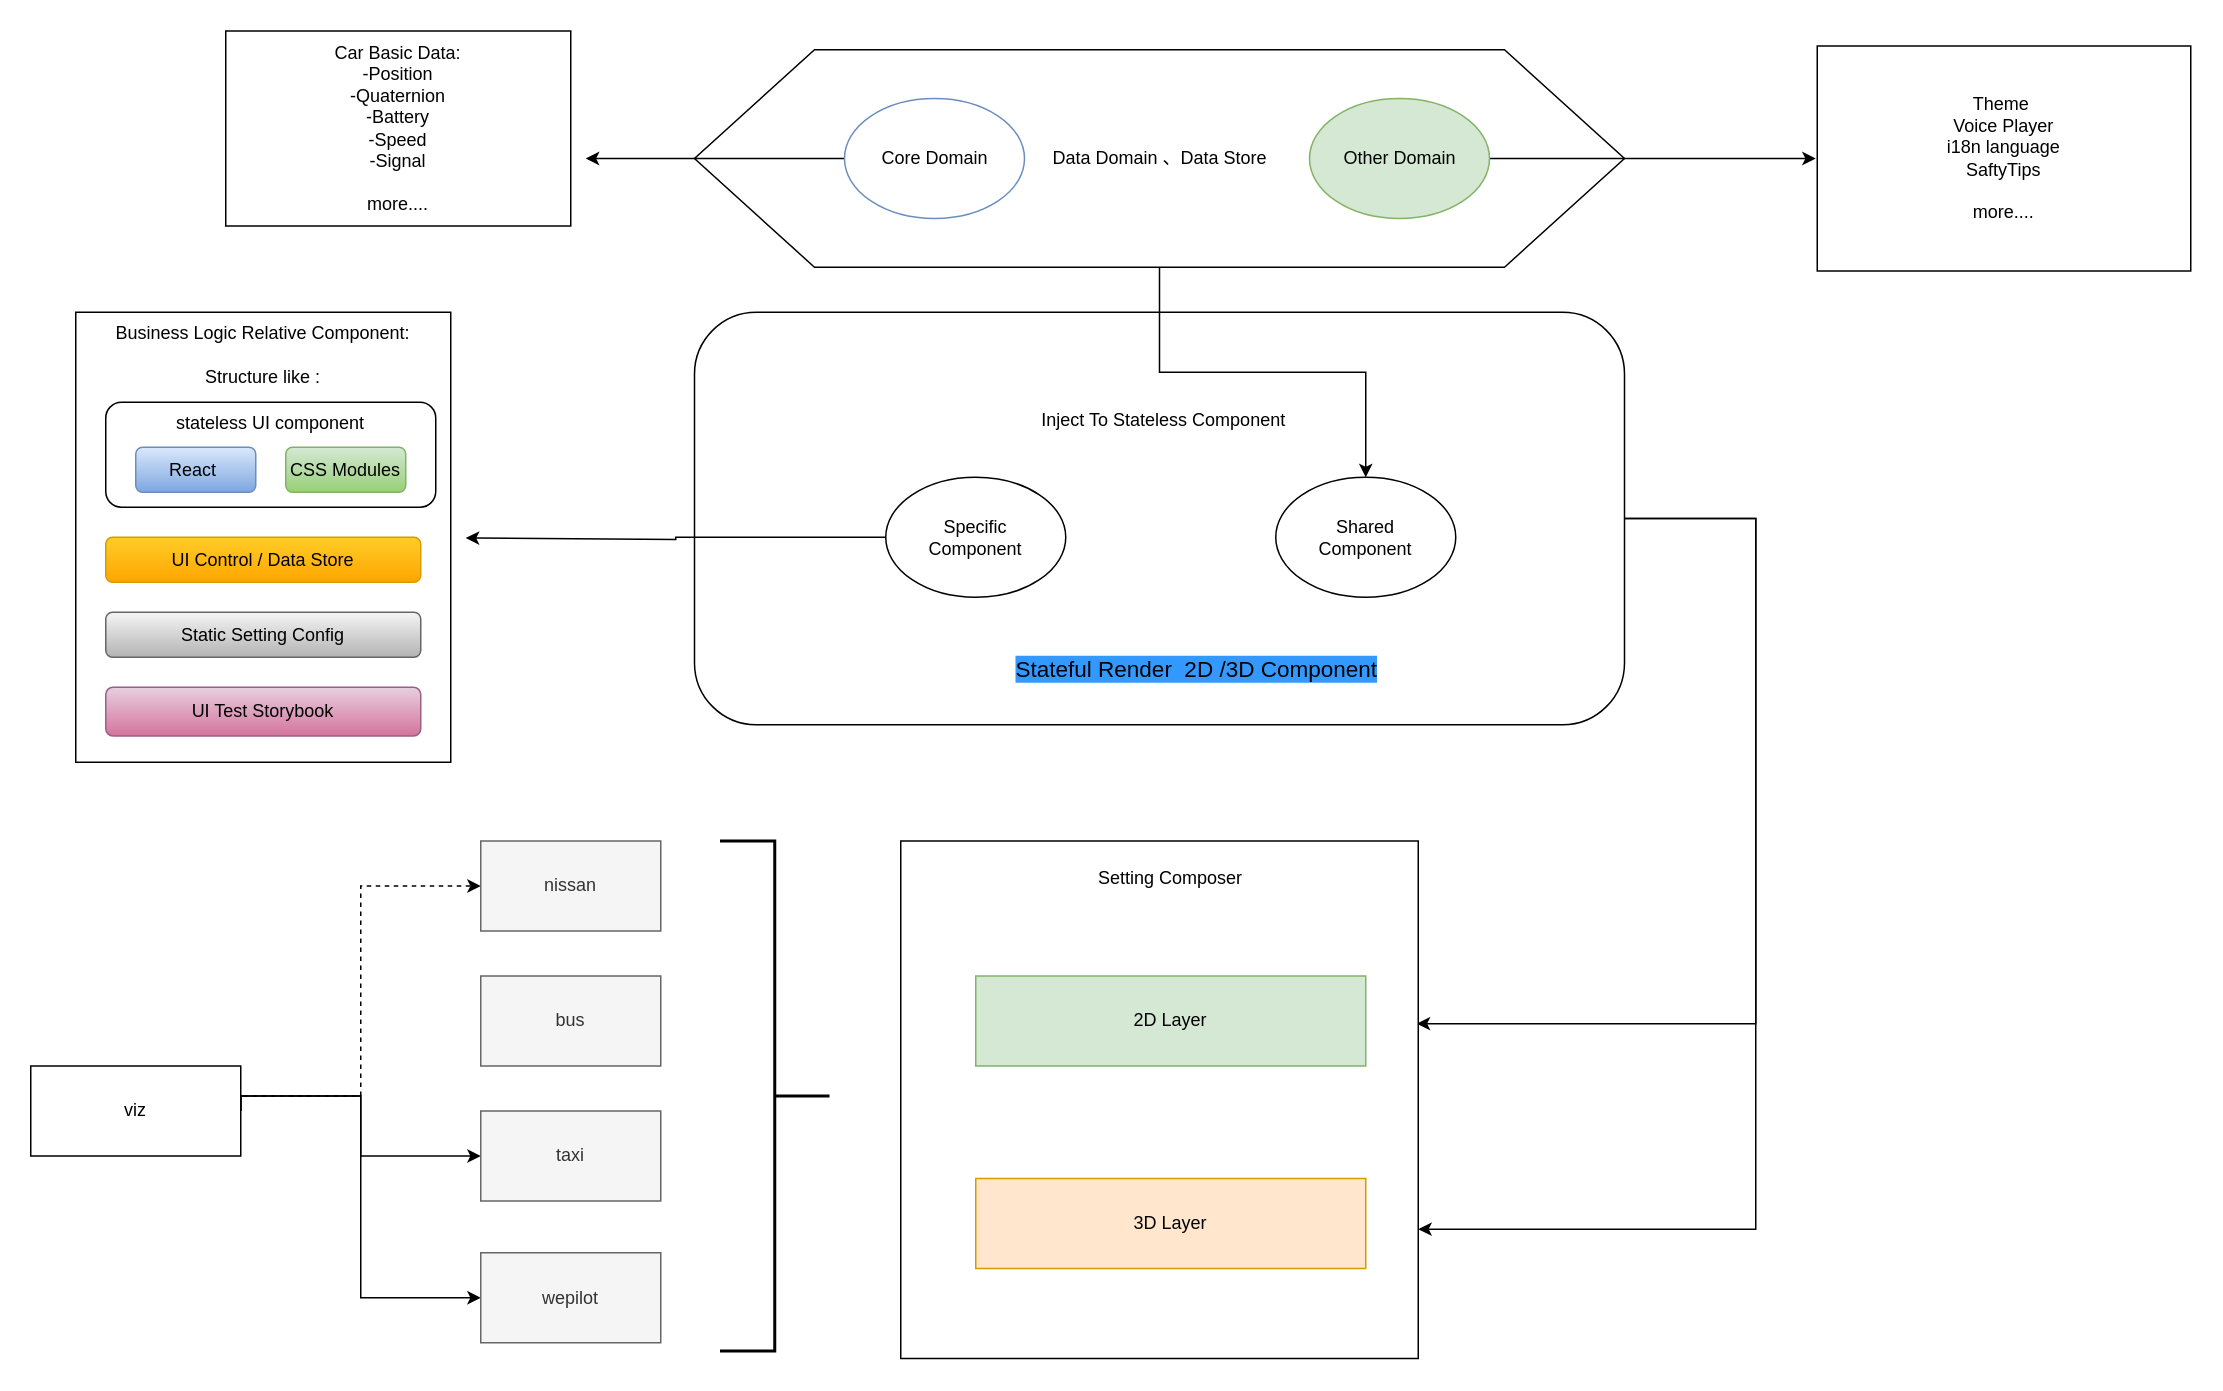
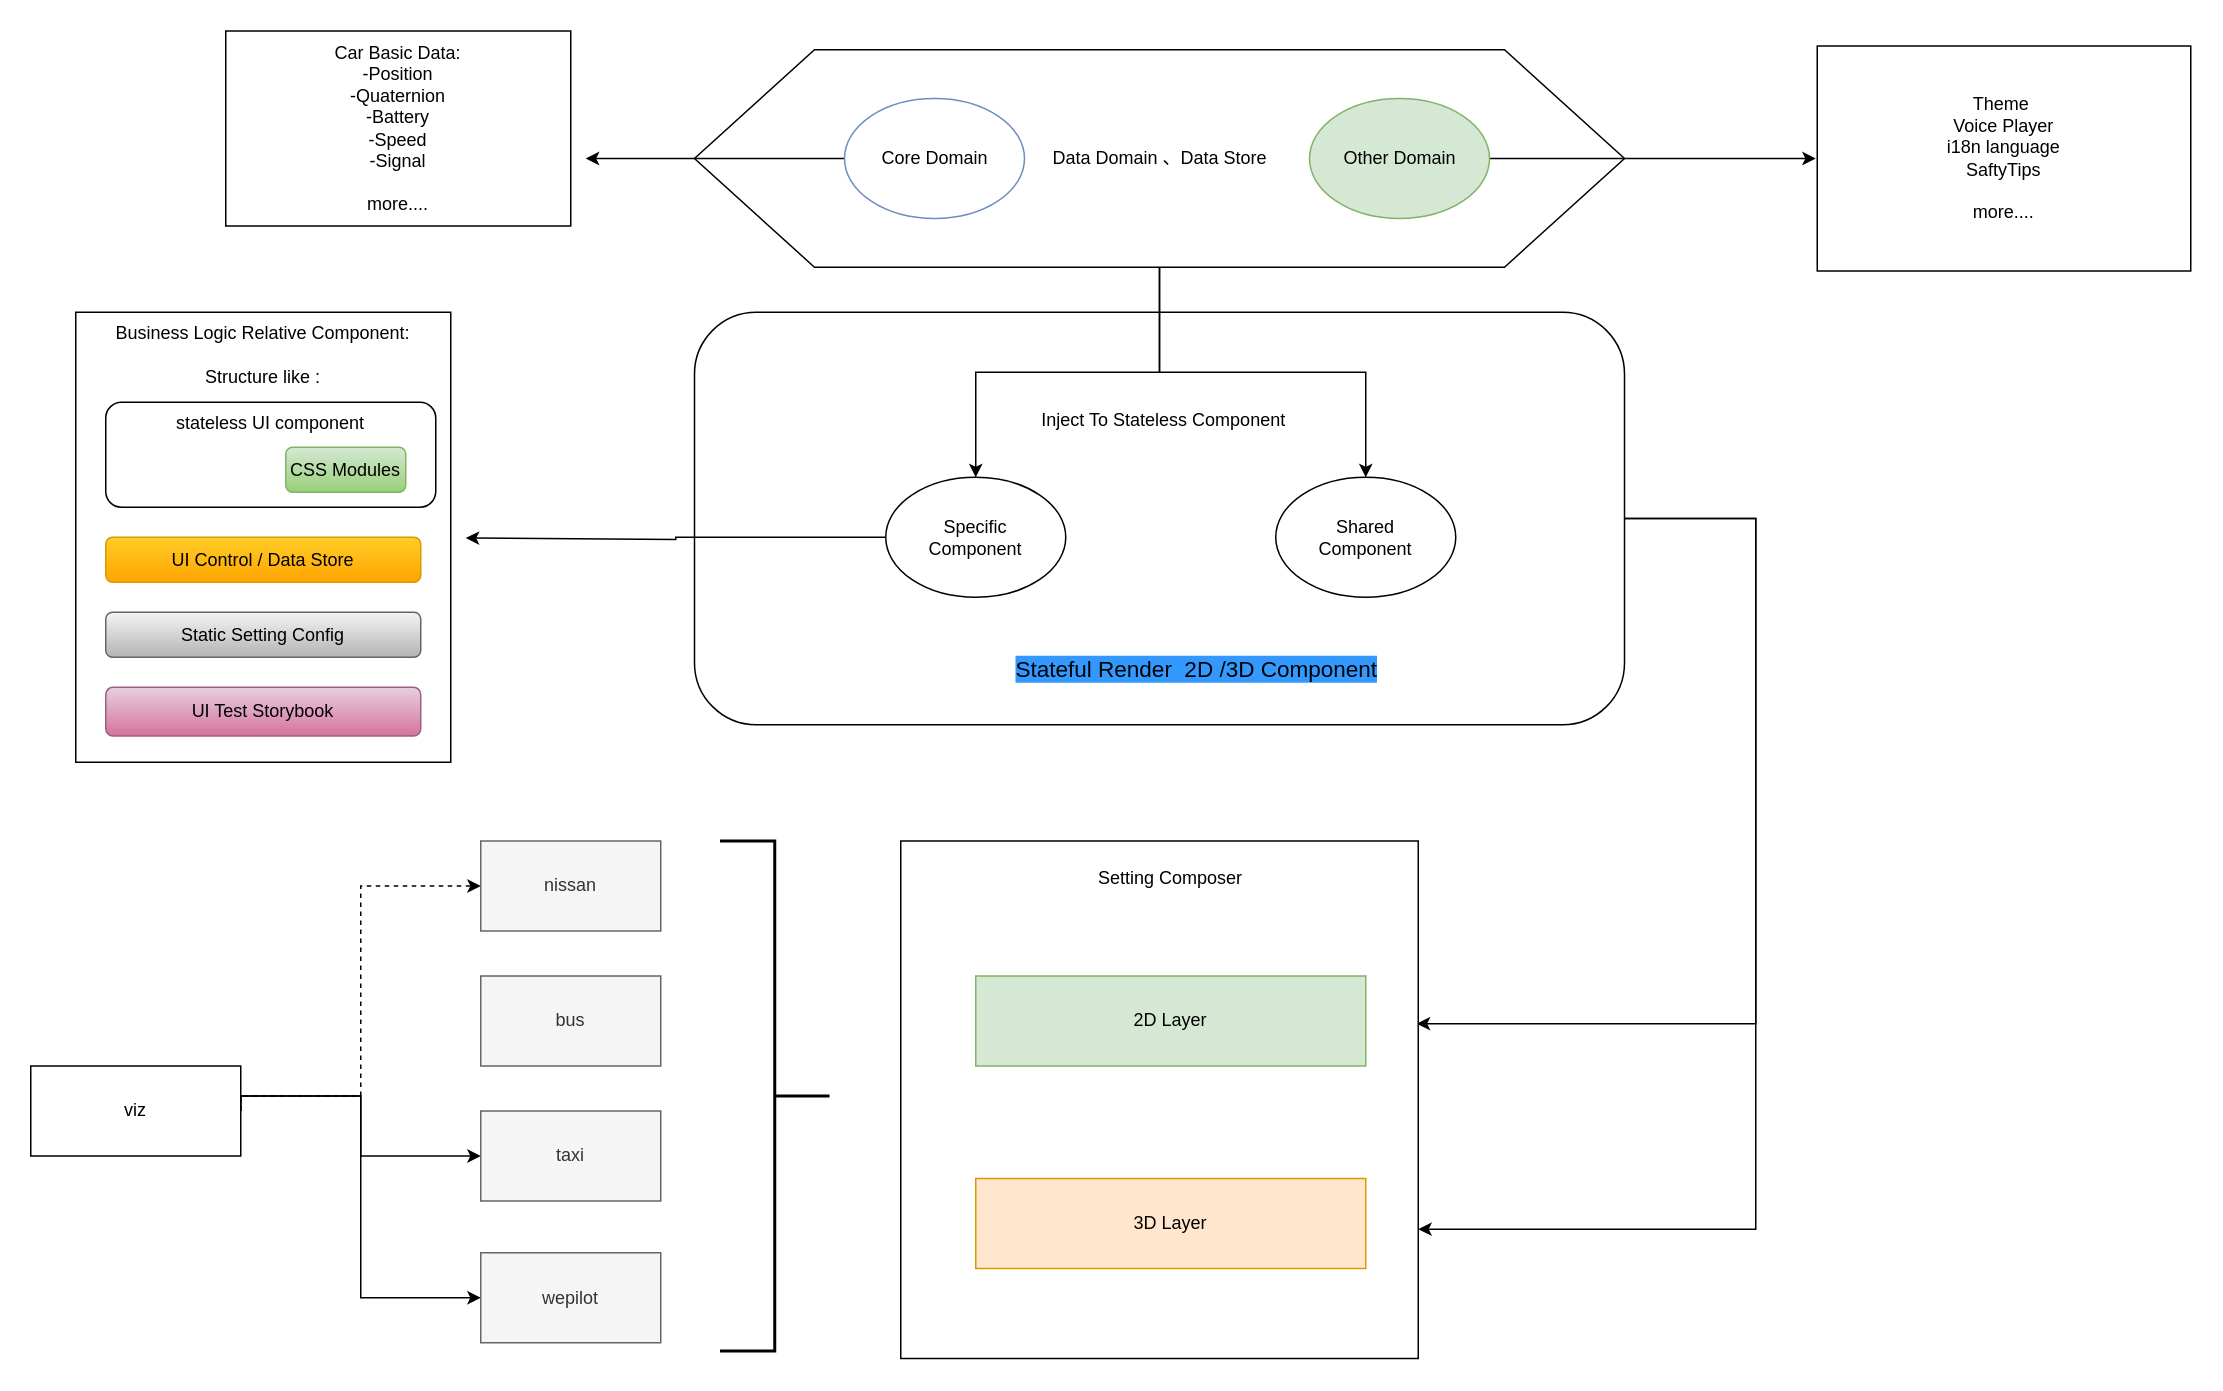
none -> (1019, 372)
(196, 470) -> none
